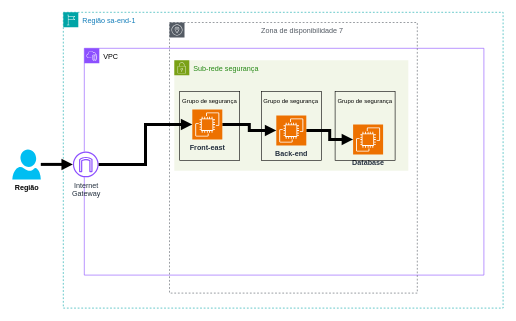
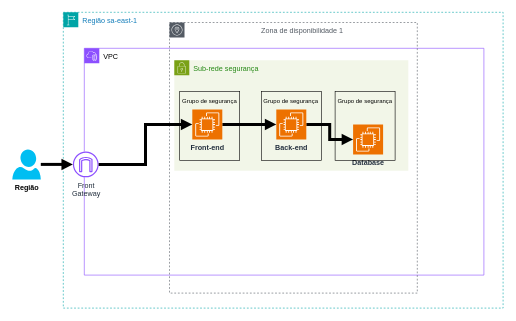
(111, 21) -> (113, 21)
(302, 31) -> (302, 31)
(291, 131) -> (291, 125)
(208, 148) -> (208, 148)
(86, 190) -> (86, 190)
